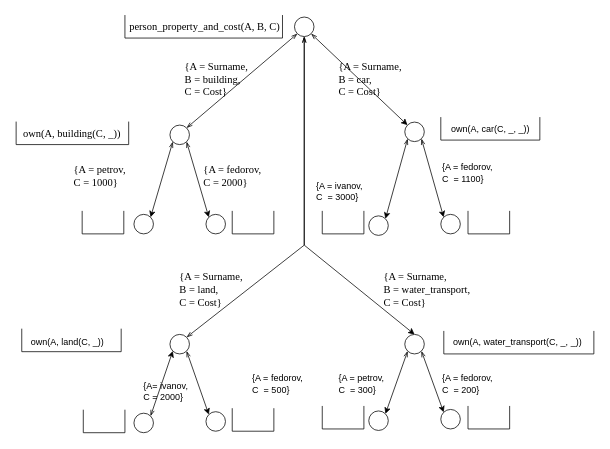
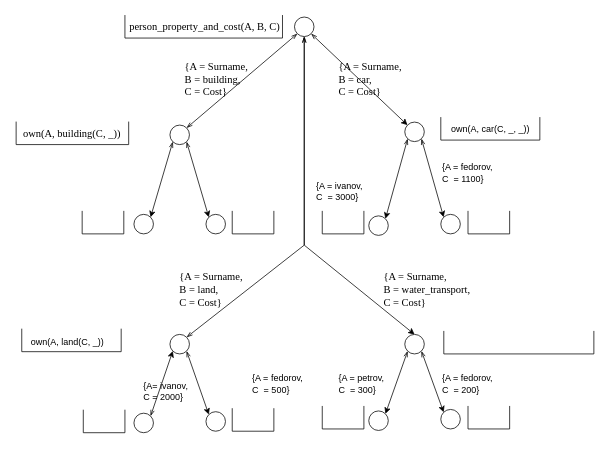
(102, 177) -> none
(236, 177) -> none
(517, 342) -> none
